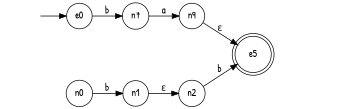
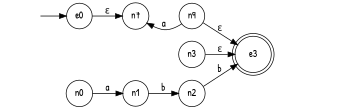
(108, 11) -> (108, 11)
(160, 16) -> (168, 30)
none -> (192, 54)
(253, 54) -> (253, 54)
(108, 88) -> (108, 88)
(164, 88) -> (164, 88)
